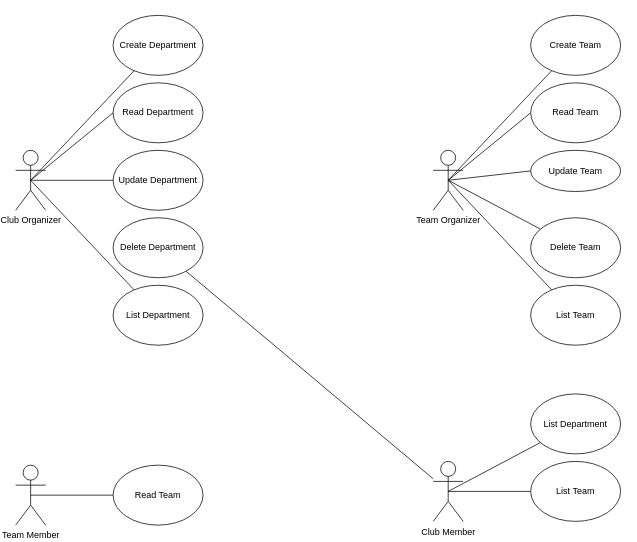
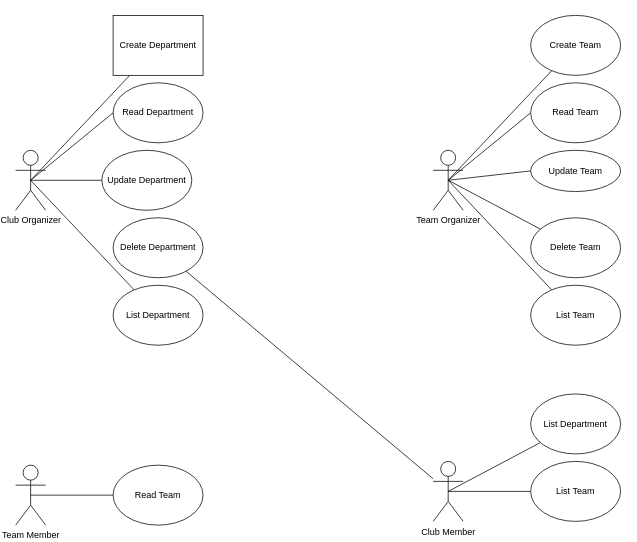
(158, 45) -> (158, 45)
(158, 180) -> (147, 180)
